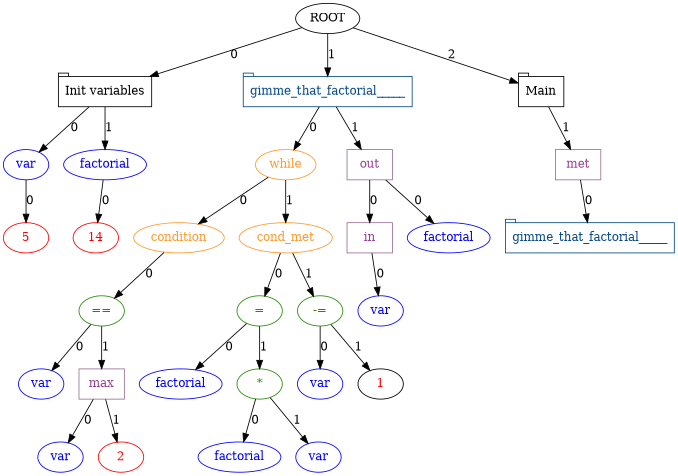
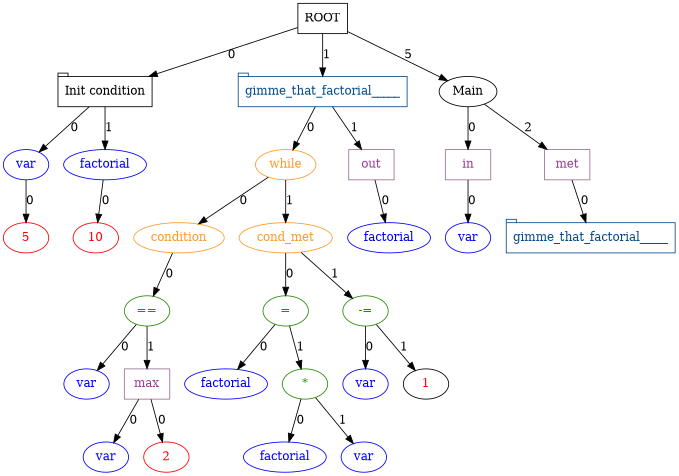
(328, 18) -> (323, 18)
(452, 55) -> (408, 55)
(105, 92) -> (105, 92)
(541, 92) -> (468, 92)
(566, 128) -> (529, 128)
(370, 197) -> (468, 124)
(96, 238) -> (96, 238)
(117, 421) -> (162, 421)
